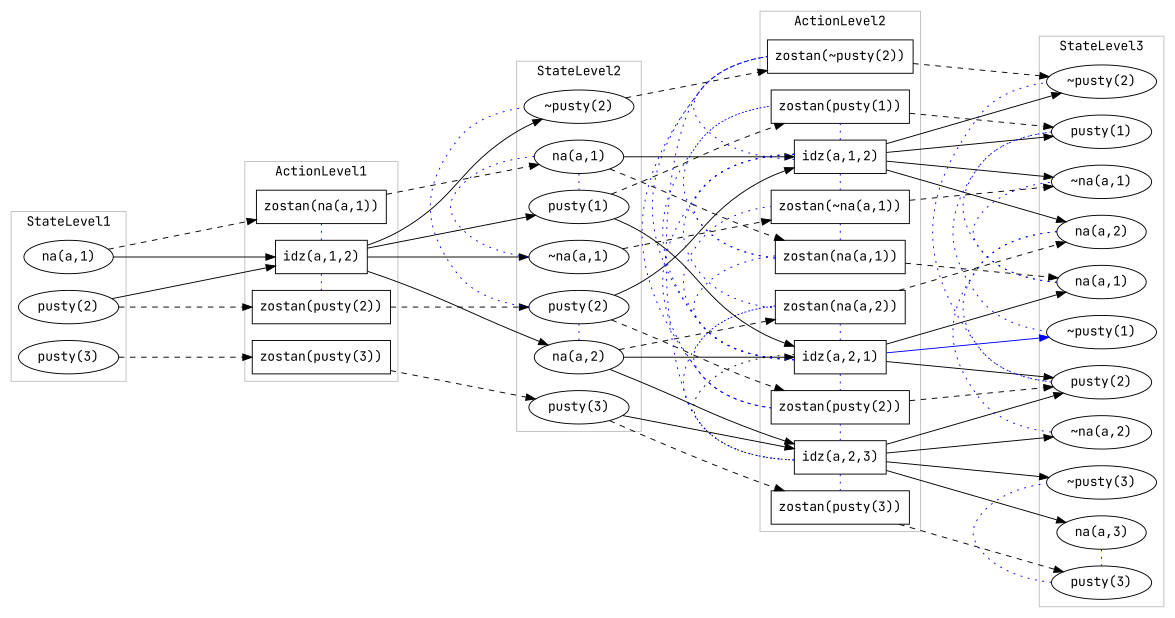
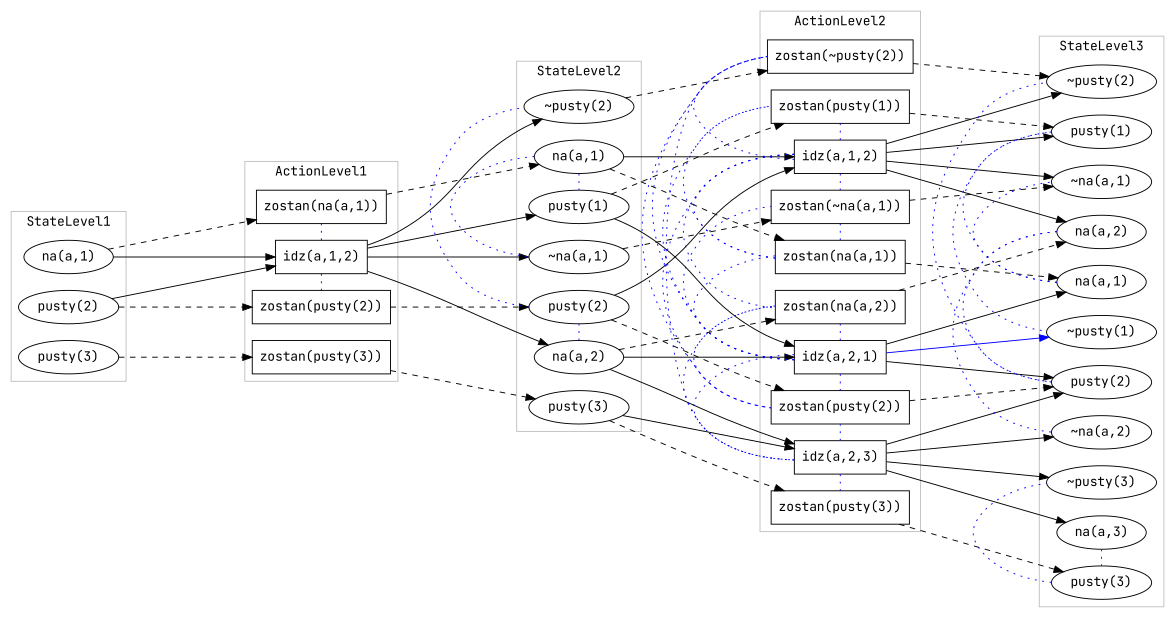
(697, 396) -> (697, 396)
